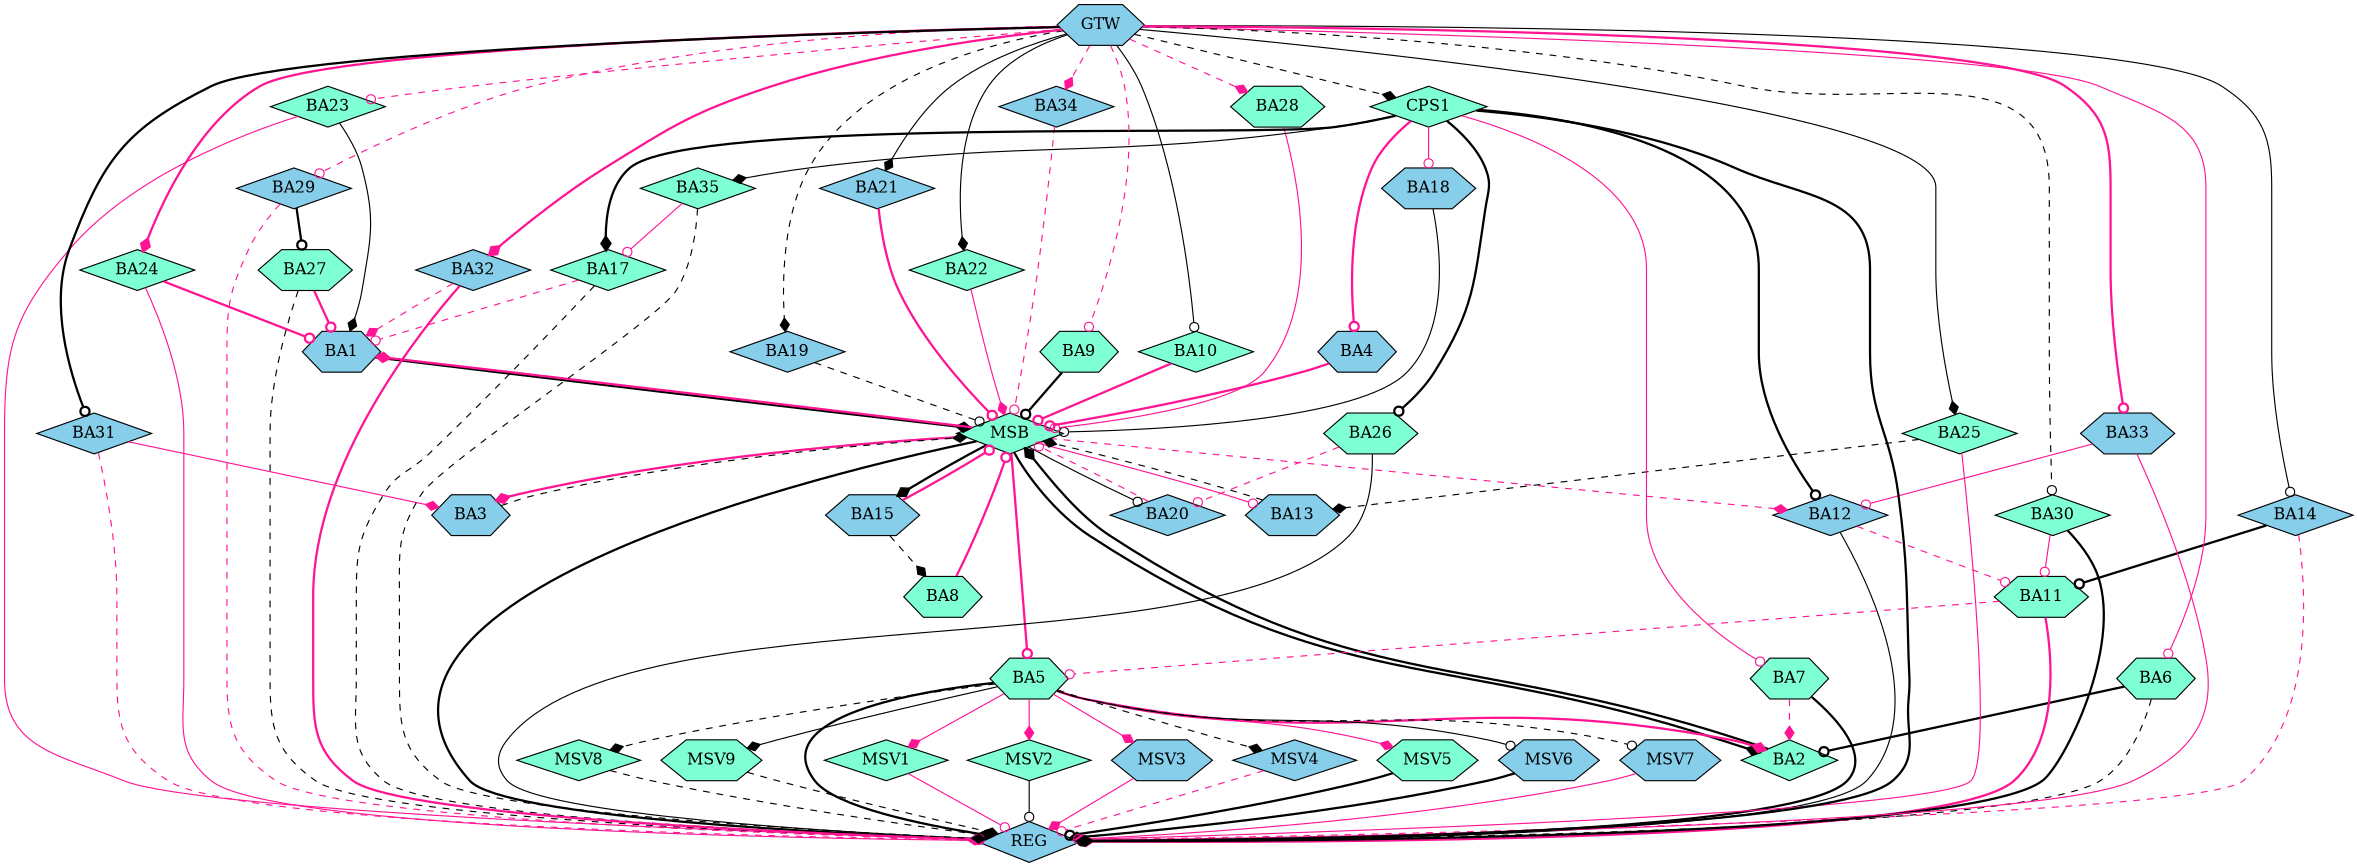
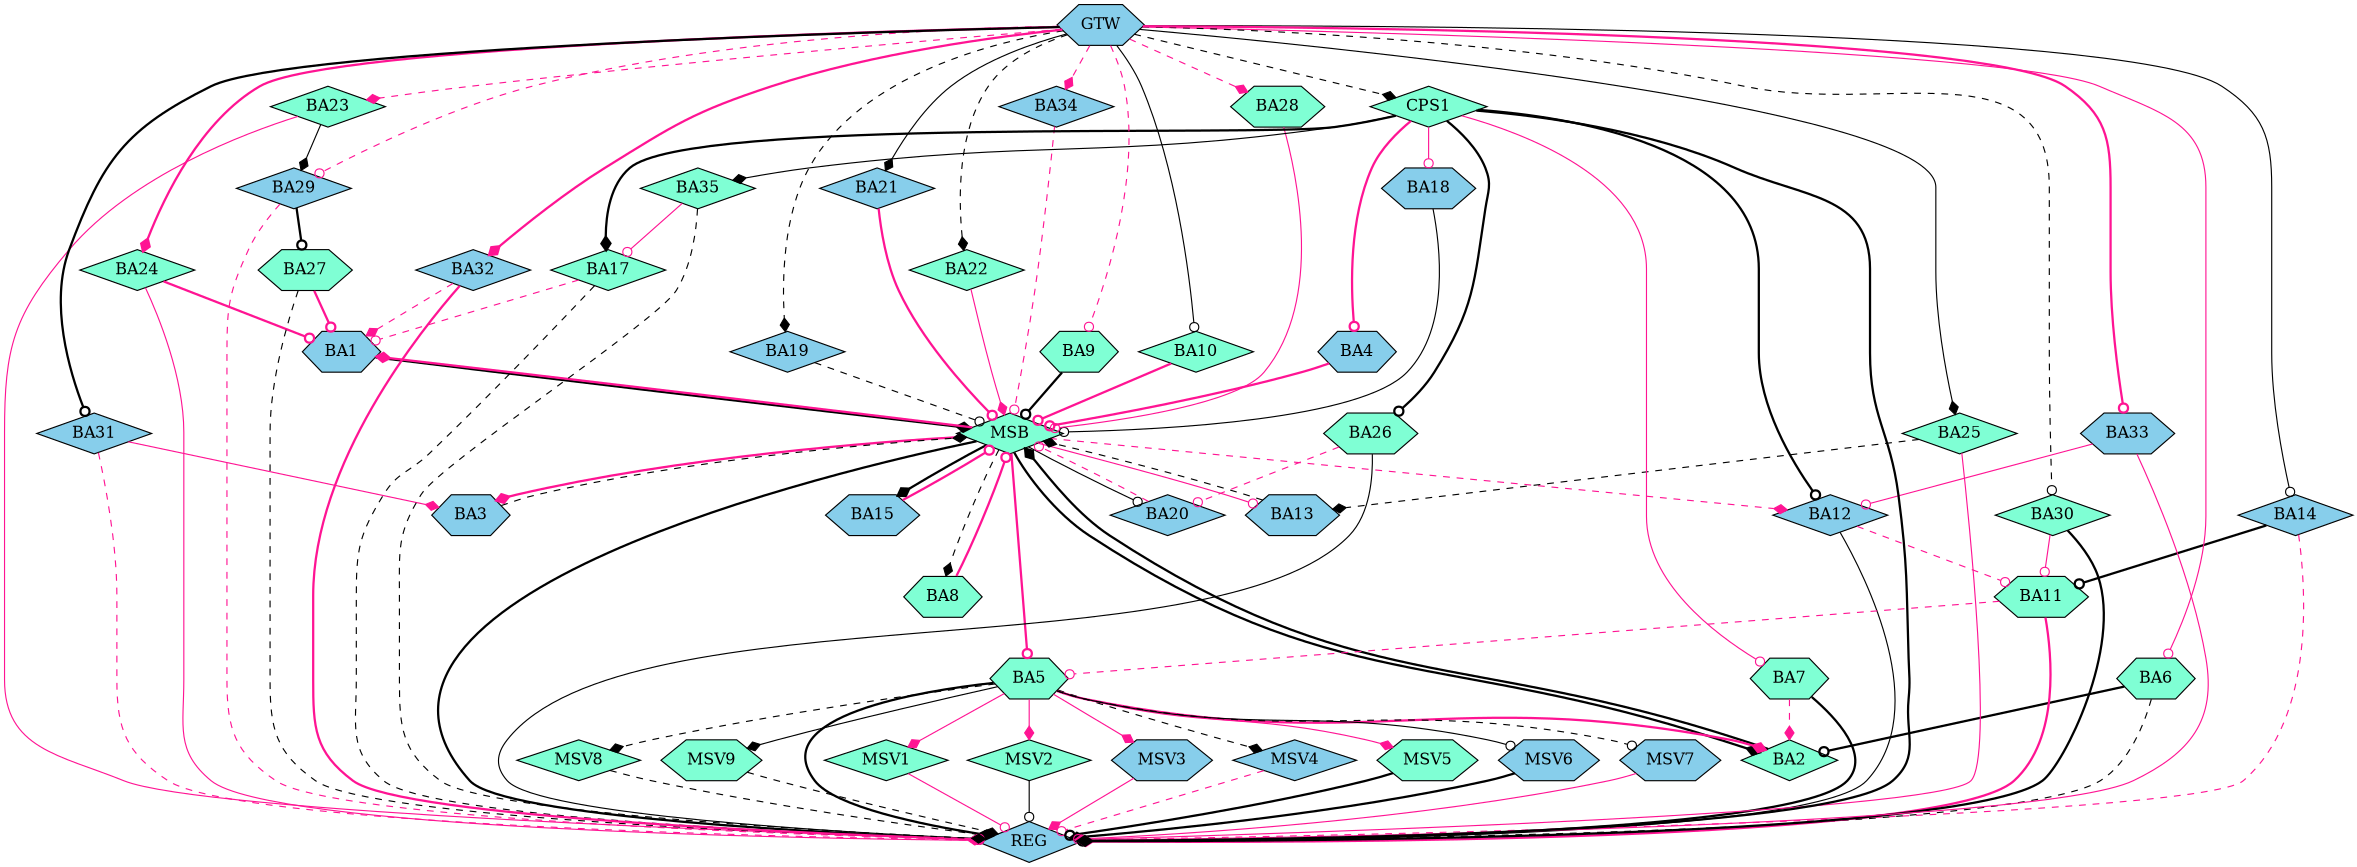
(718, 60) -> (718, 60)
(975, 113) -> (975, 113)
(370, 218) -> (314, 141)
(903, 551) -> (973, 506)
